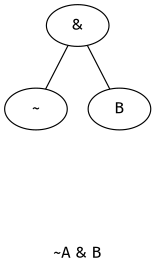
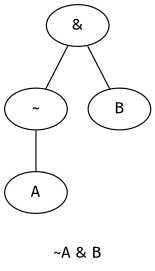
none -> (36, 193)
